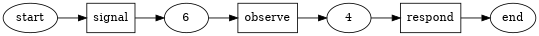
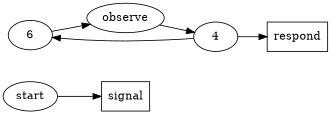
(146, 18) -> (127, 41)
(268, 18) -> (126, 18)
(513, 18) -> none
